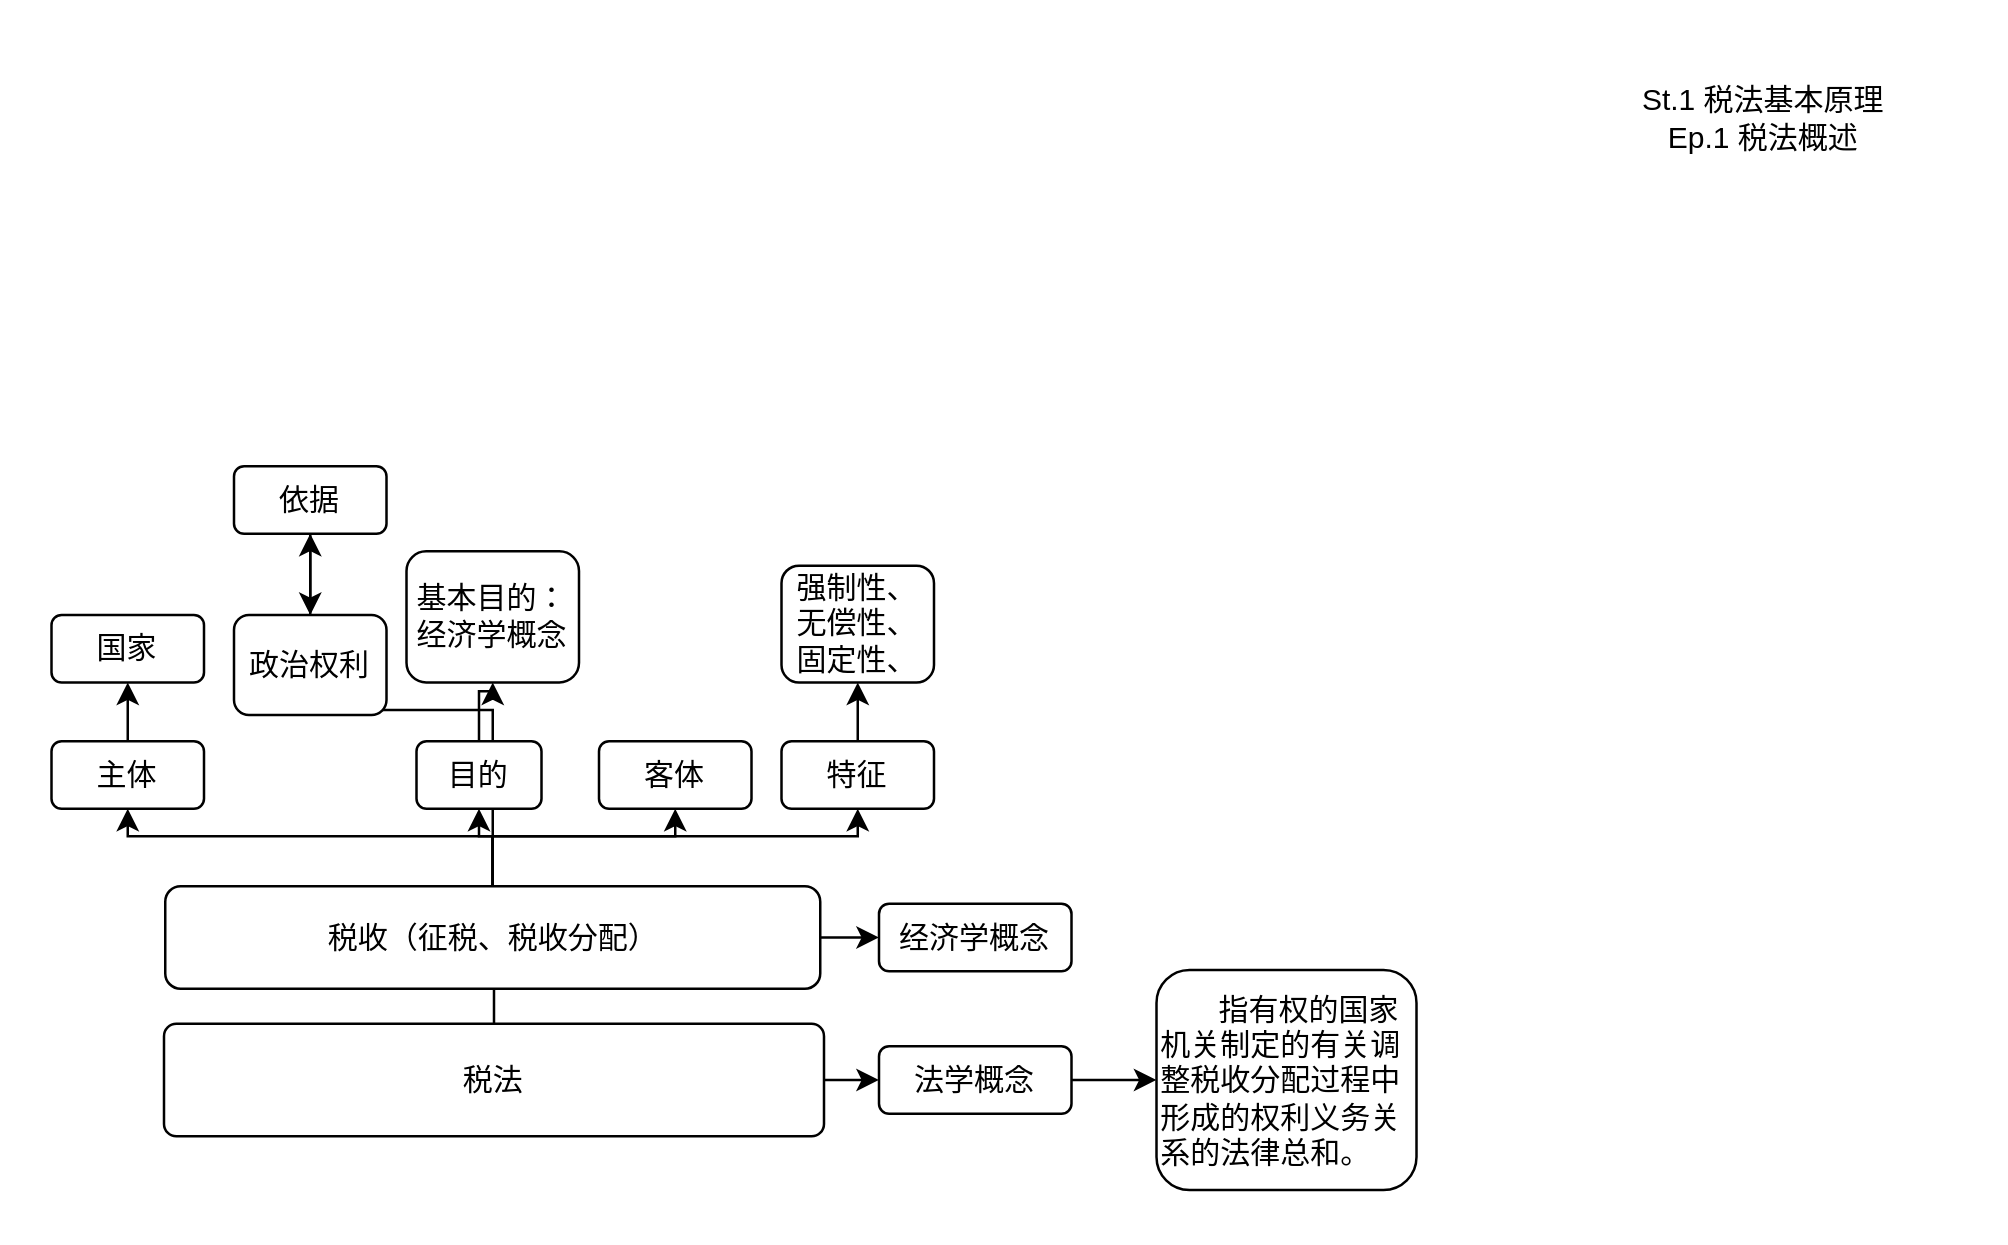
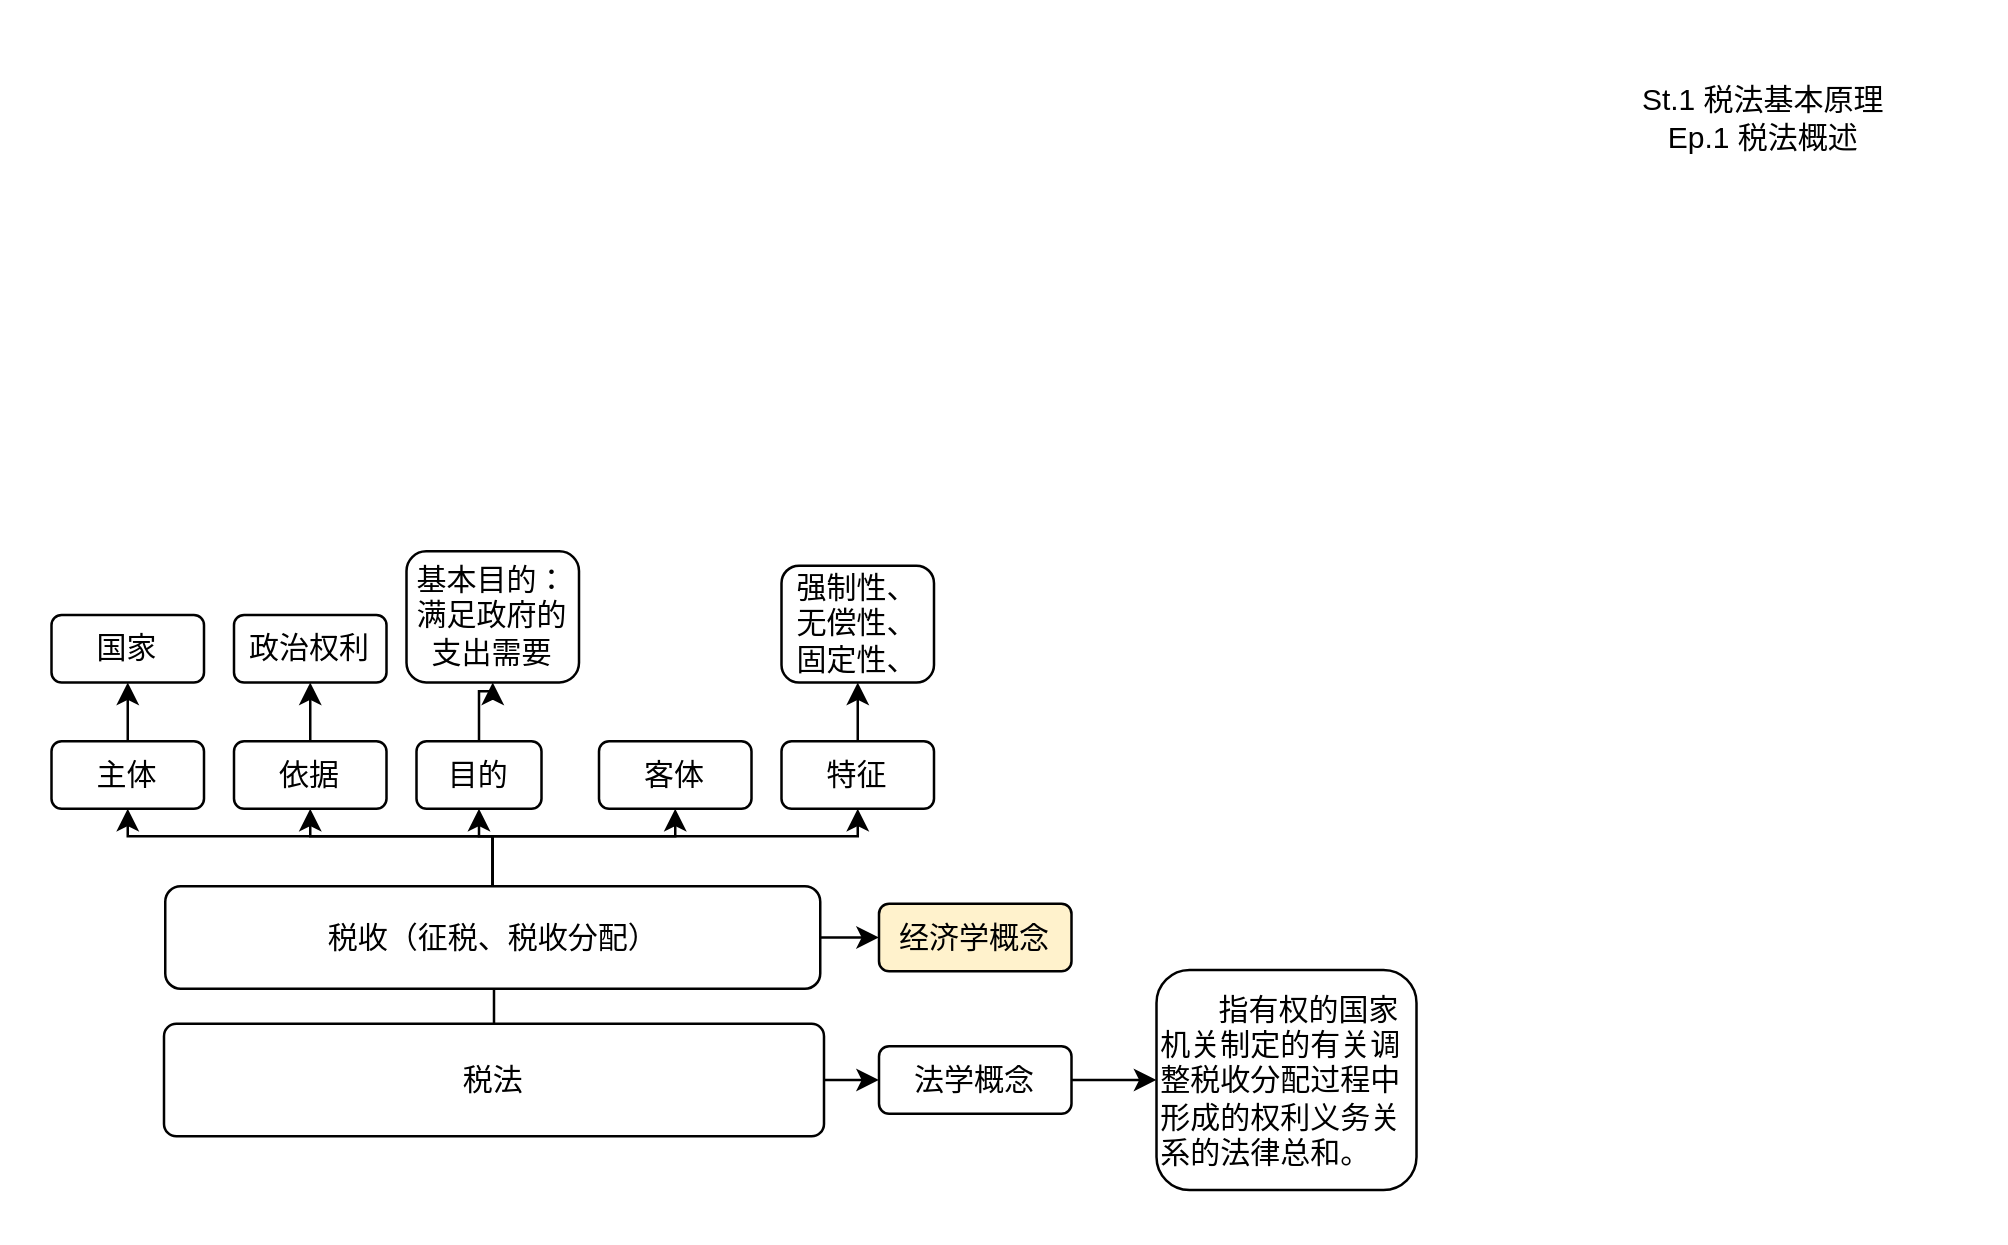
(310, 500) -> (310, 775)
(493, 616) -> (493, 616)
(310, 665) -> (310, 649)
(975, 938) -> (975, 938)
